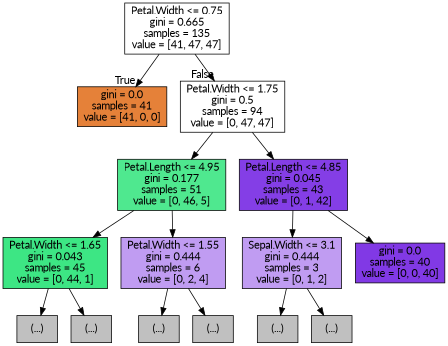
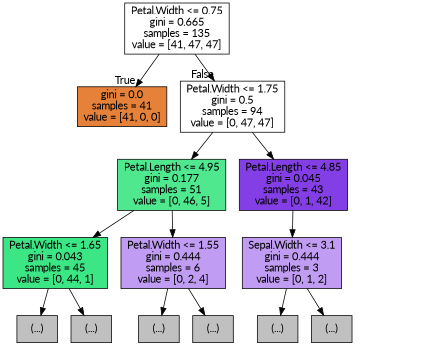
(400, 263) -> none
